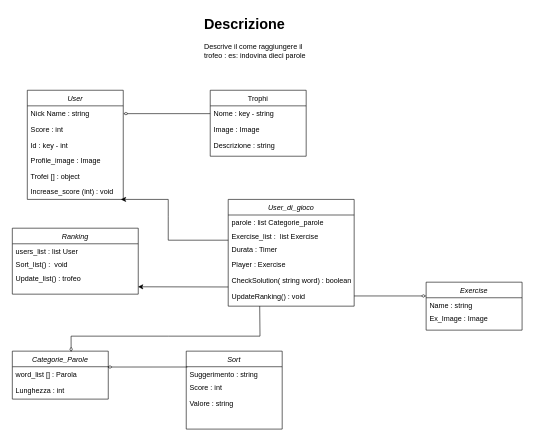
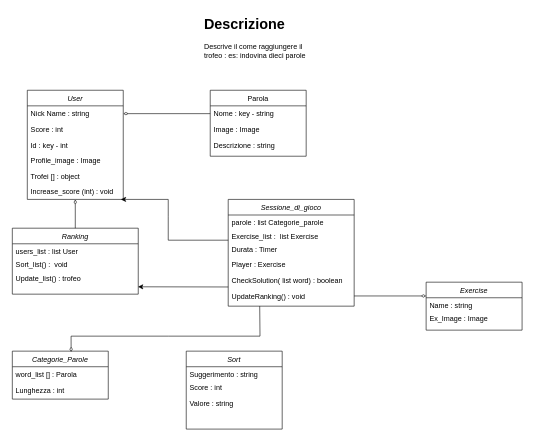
(258, 98) -> (258, 98)
(291, 208) -> (291, 208)
none -> (75, 216)
(298, 281) -> (293, 281)
(148, 367) -> none
